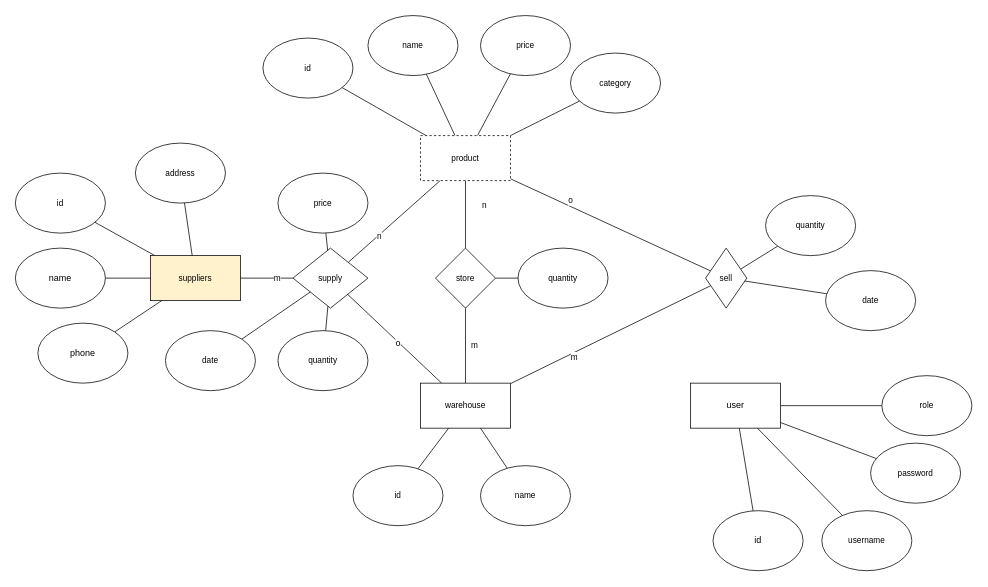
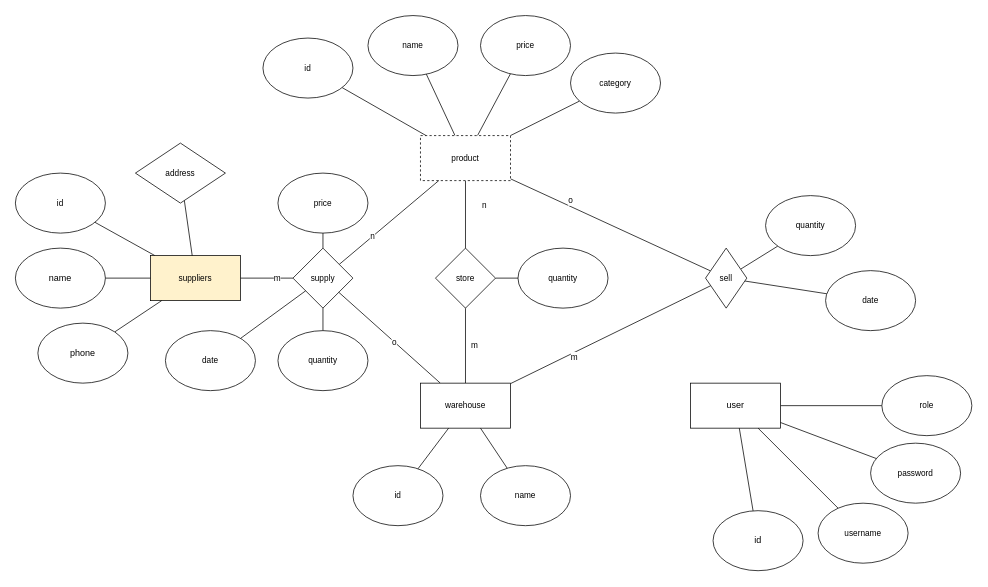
(180, 173) -> (180, 173)
(330, 278) -> (323, 278)
(867, 540) -> (863, 533)
